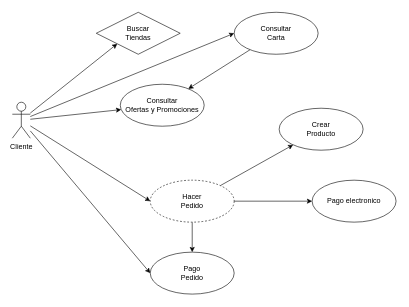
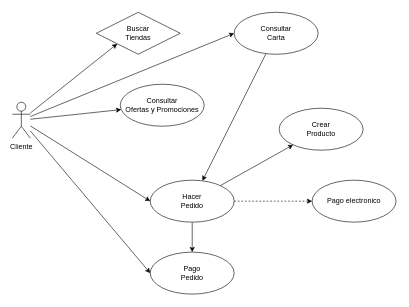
(220, 69) -> (235, 116)
(192, 201) -> (192, 201)
(270, 201) -> (270, 201)
